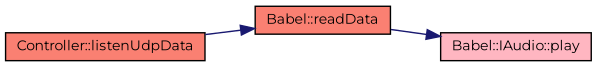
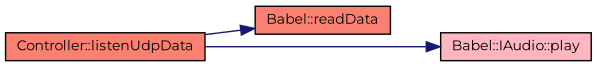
(409, 32) -> (315, 47)
